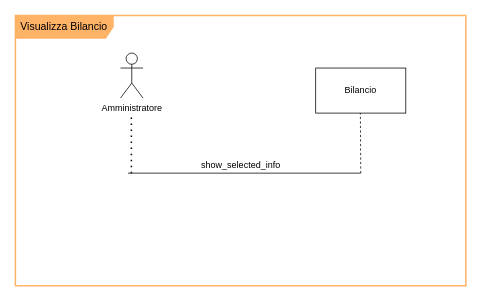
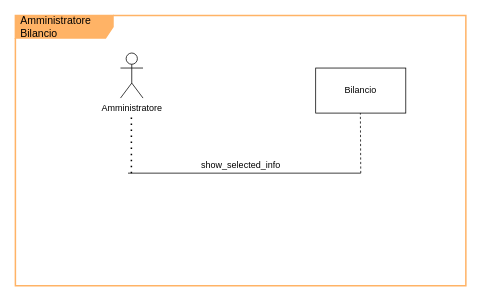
(60, 27) -> (67, 27)
